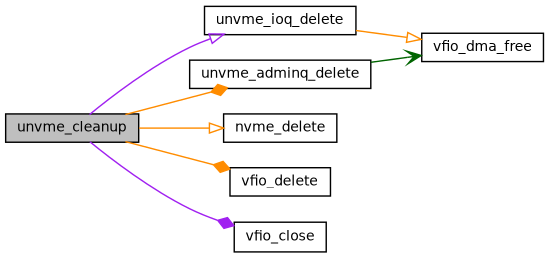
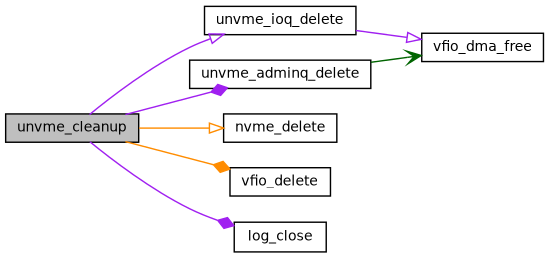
(381, 34) -> (381, 34)
(168, 103) -> (168, 103)
(280, 237) -> (280, 237)
